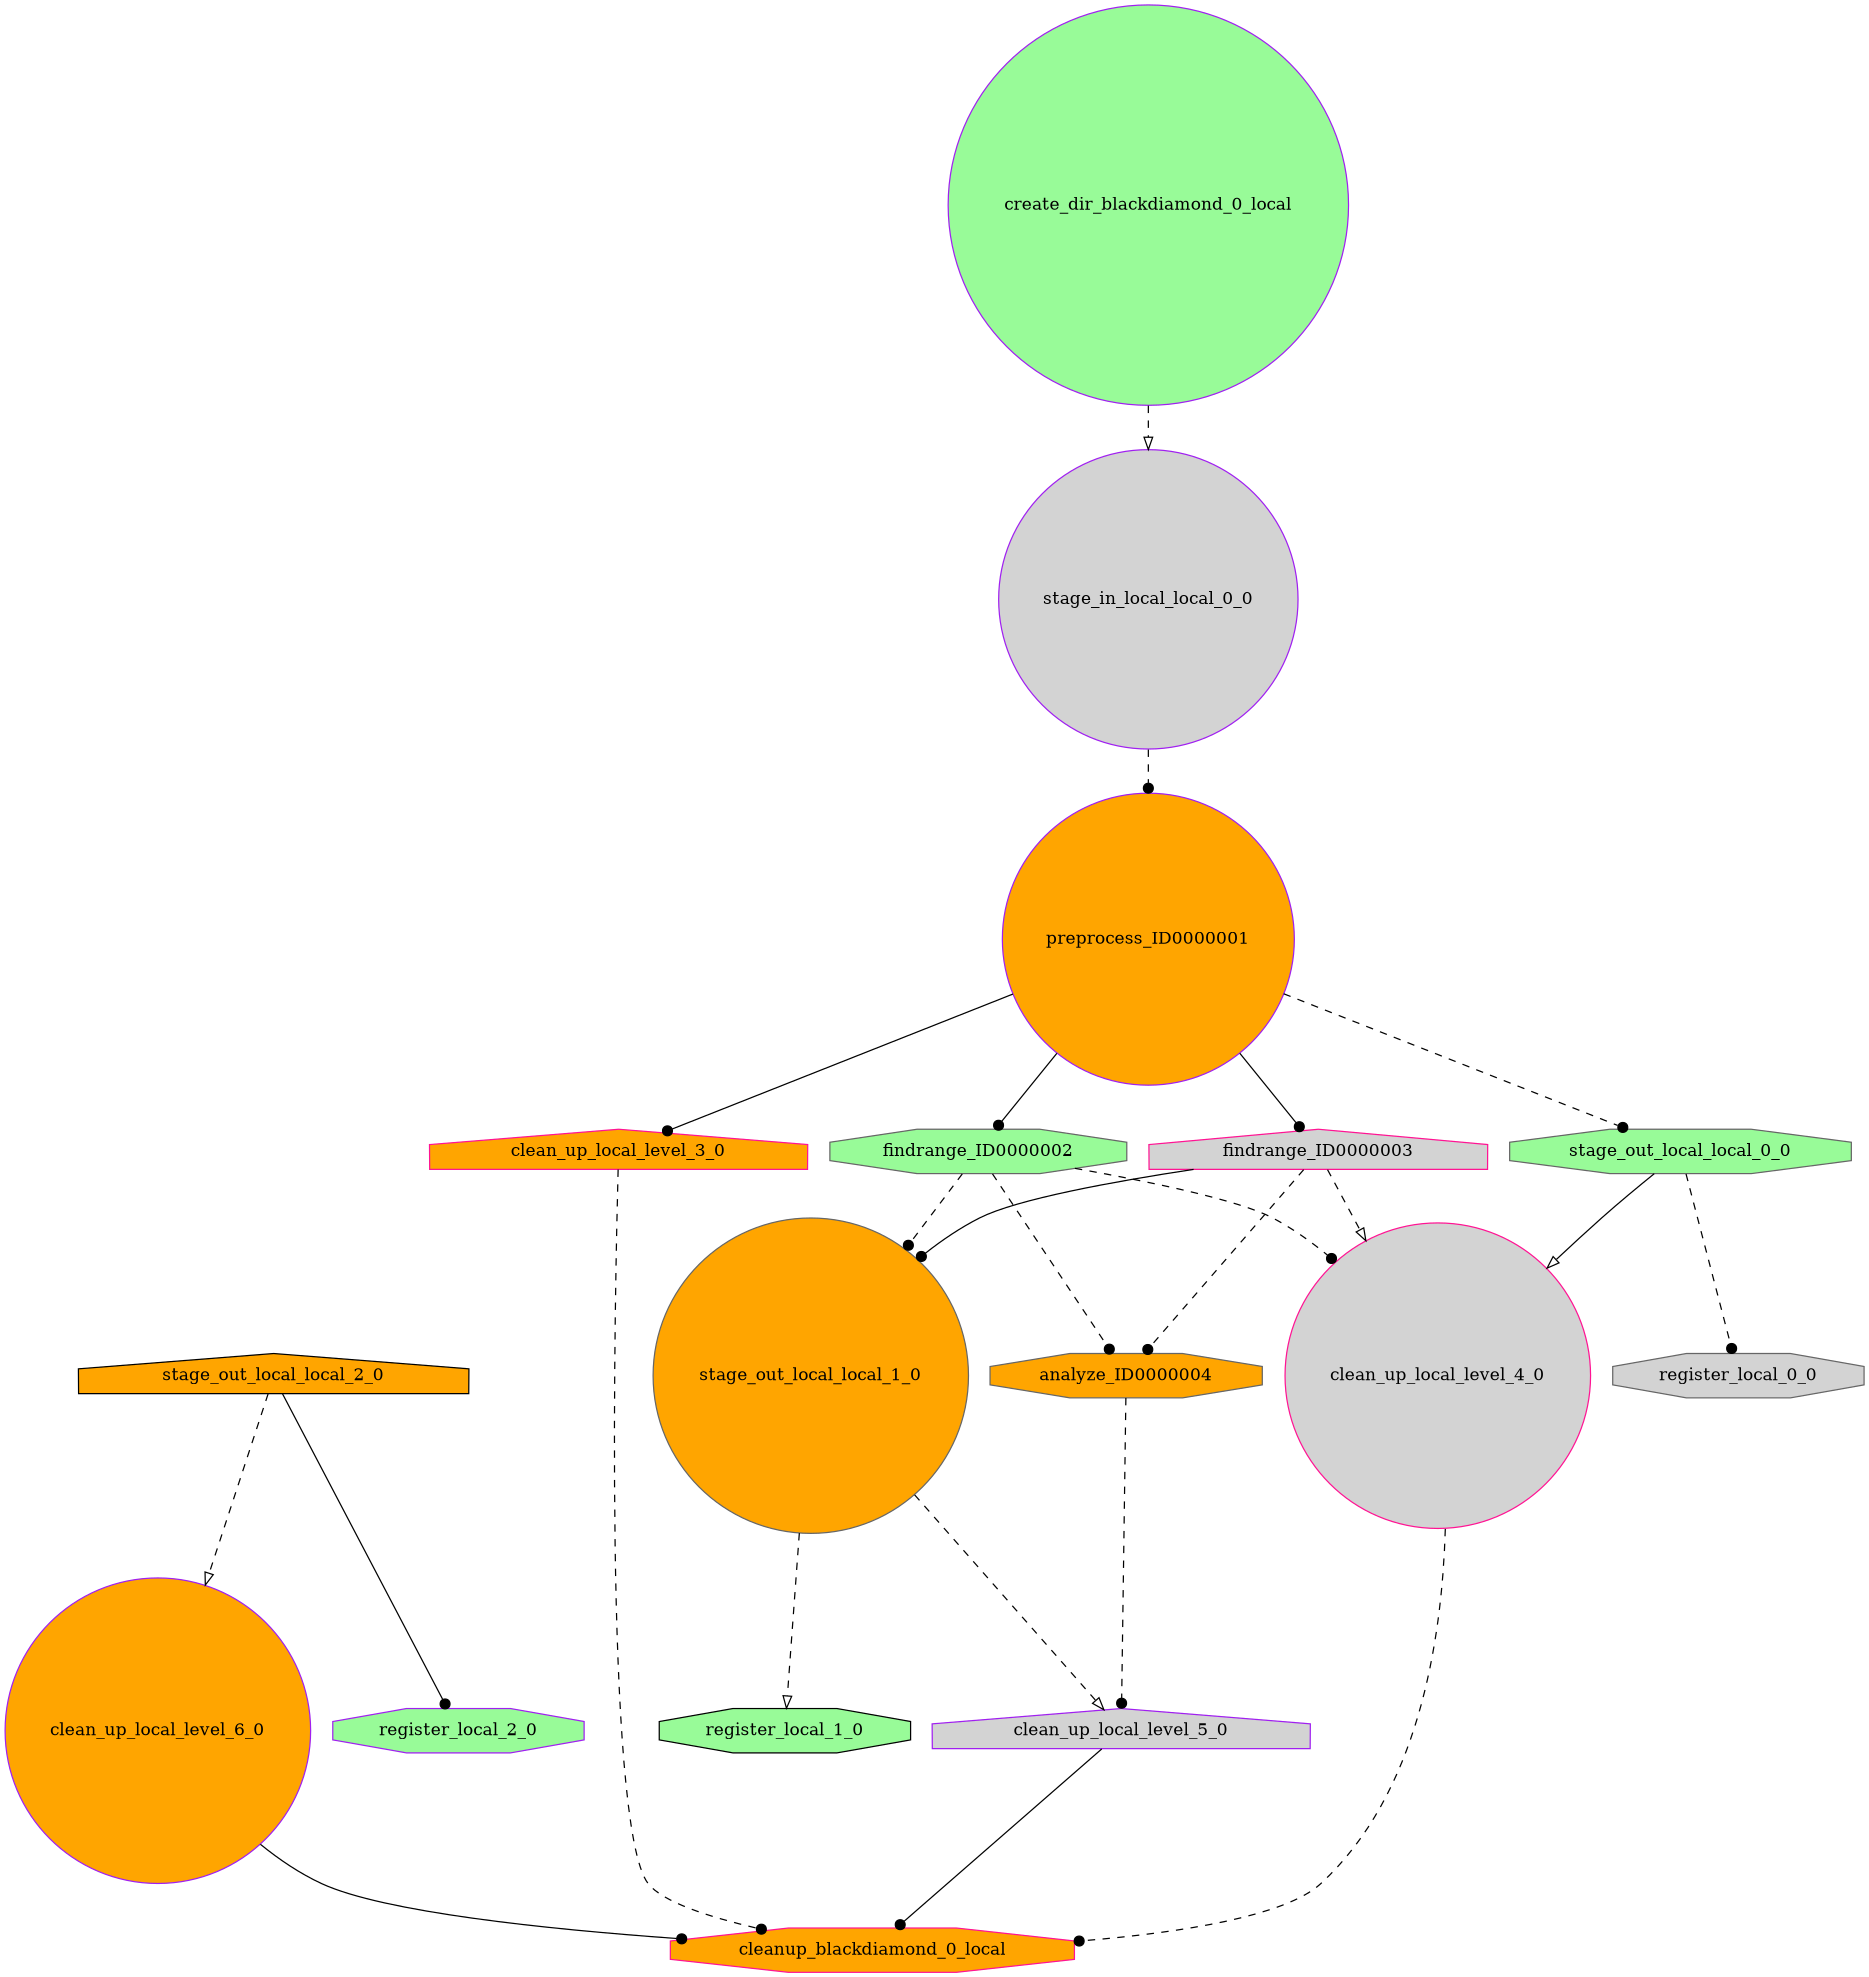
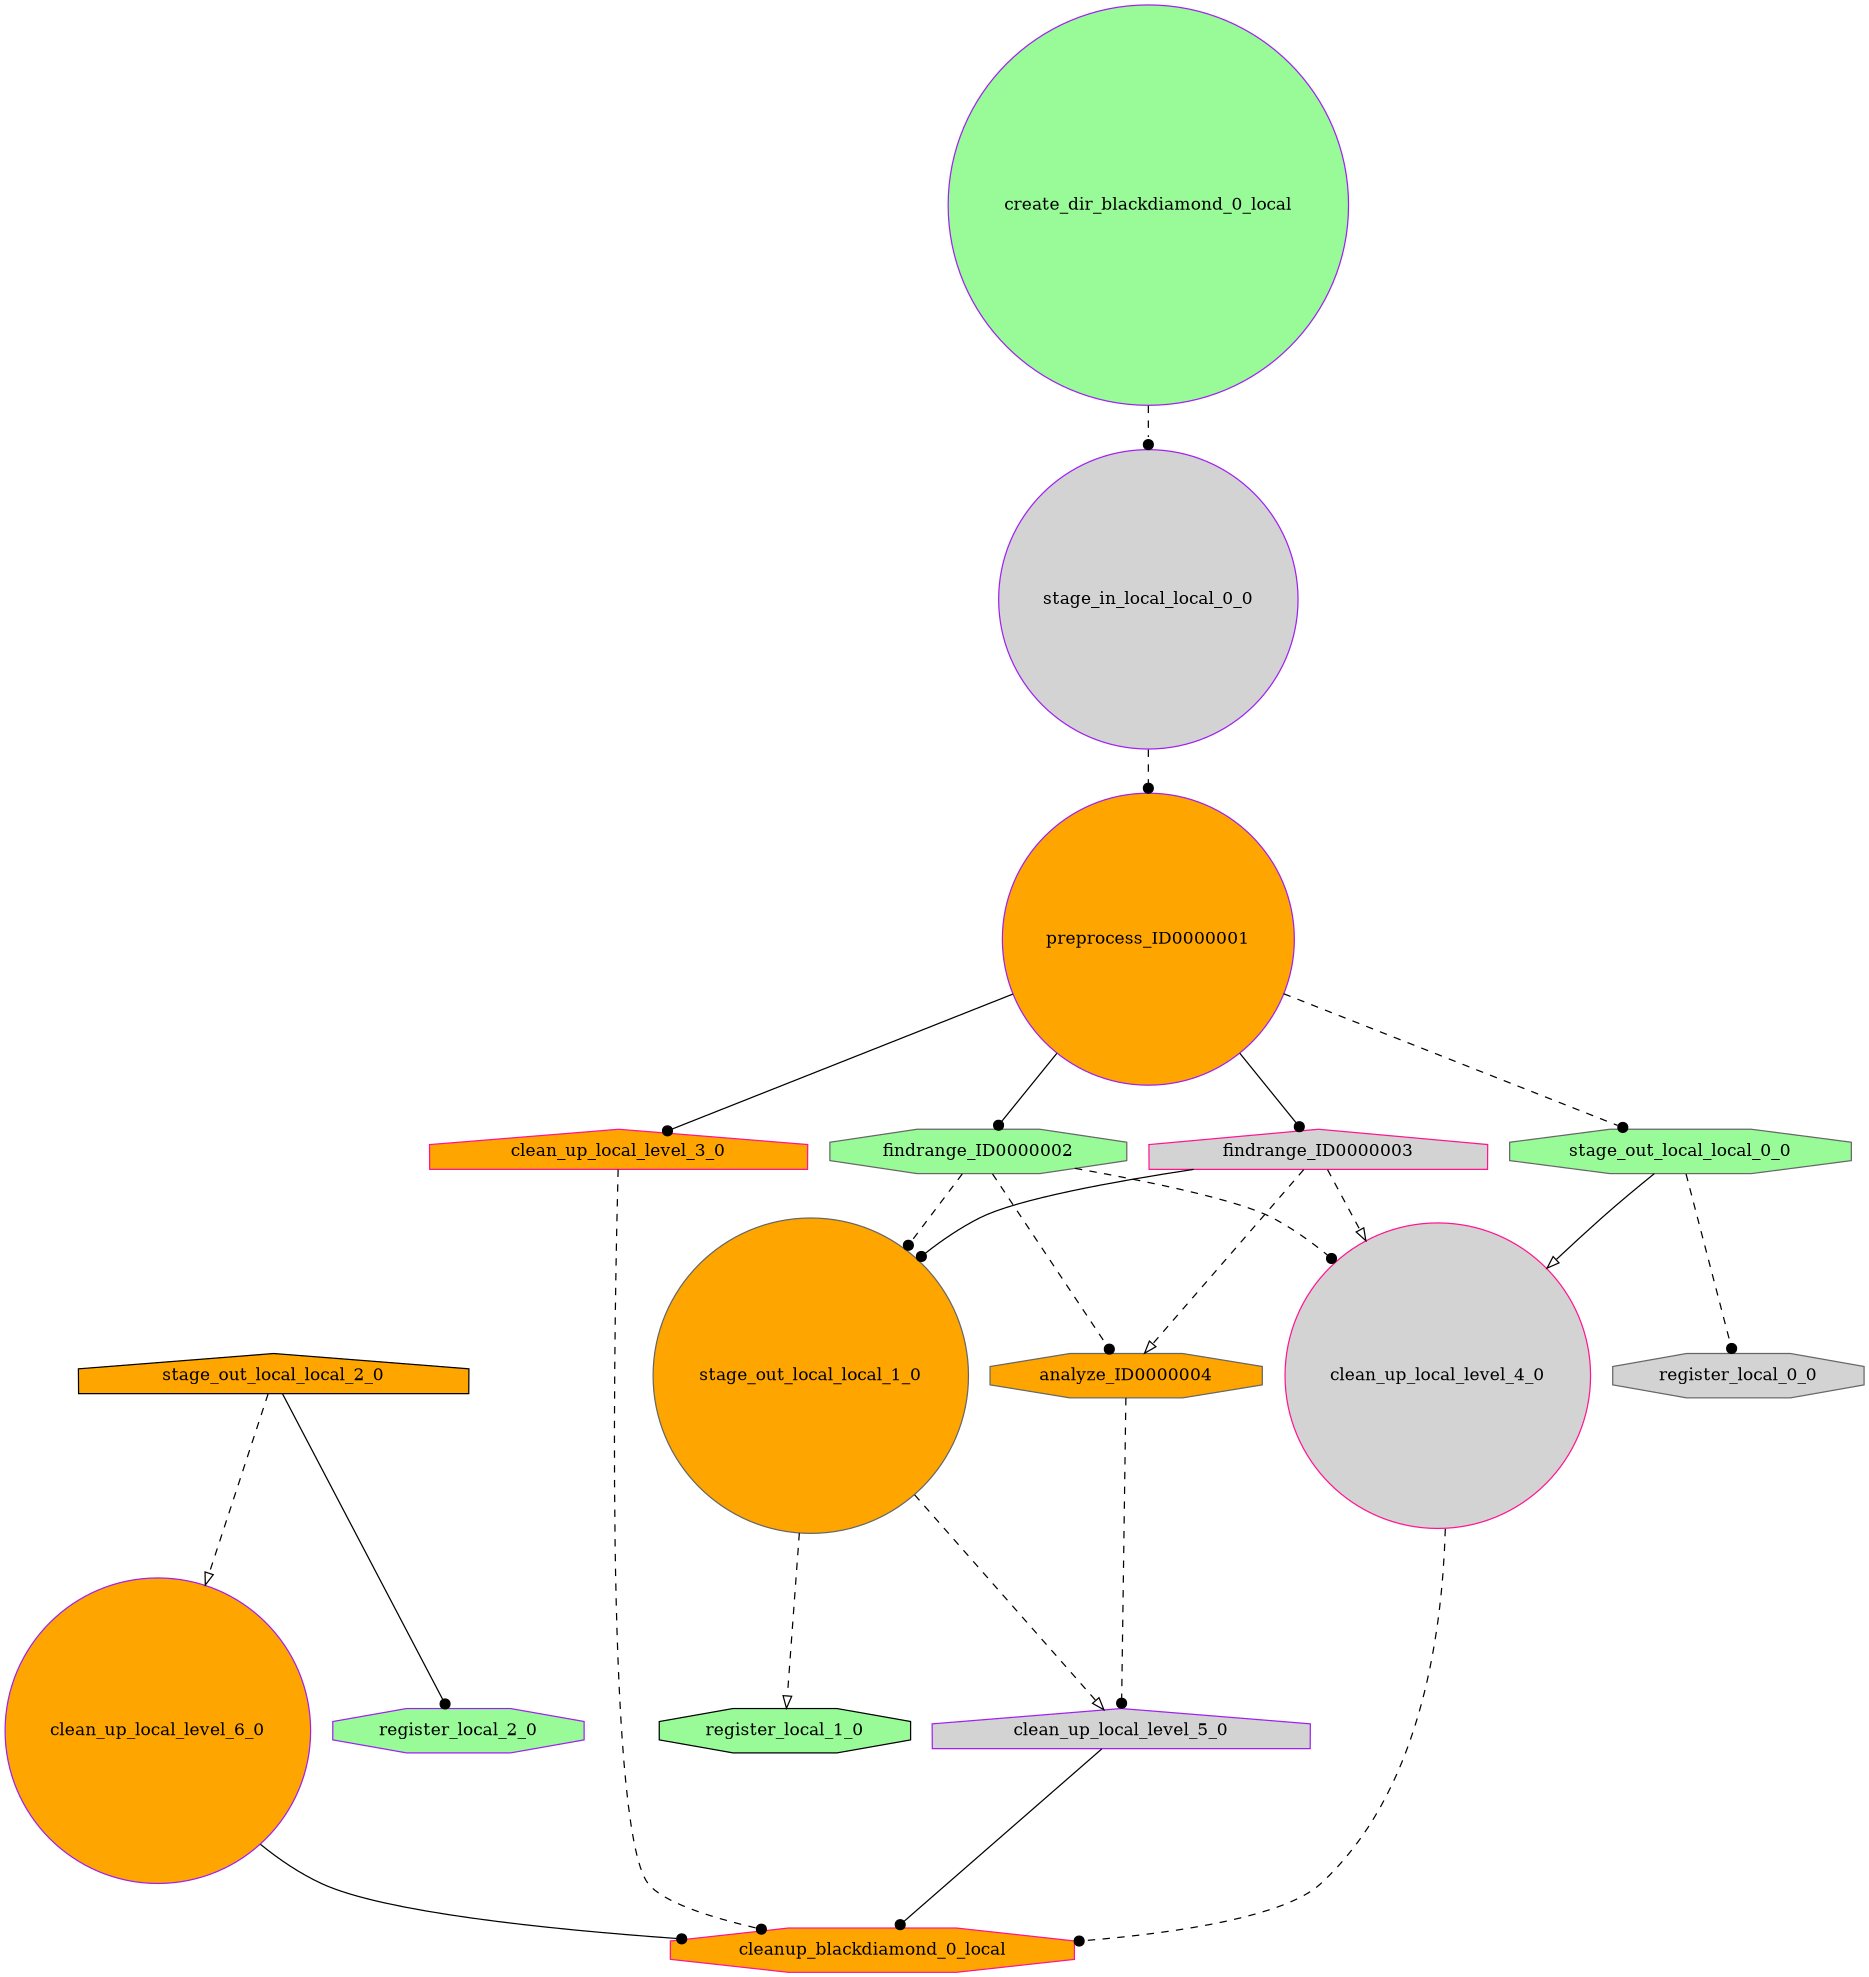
(1148, 421) -> (1148, 421)
(1227, 1258) -> (1227, 1258)
